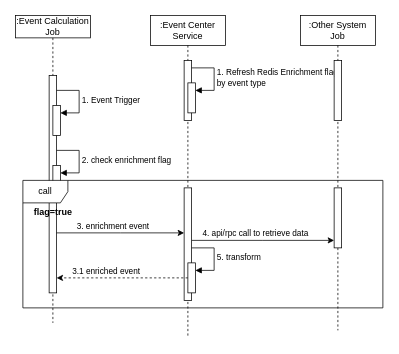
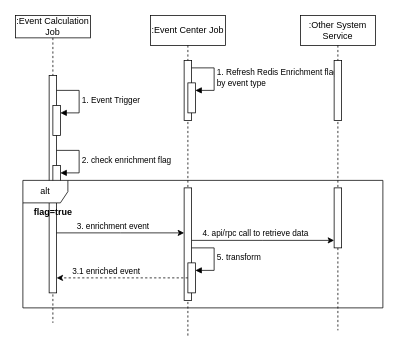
(188, 30) -> (188, 30)
(338, 30) -> (338, 30)
(45, 192) -> (45, 192)
